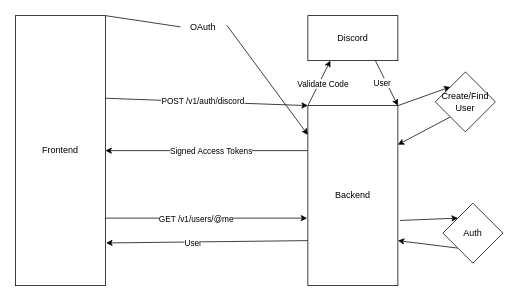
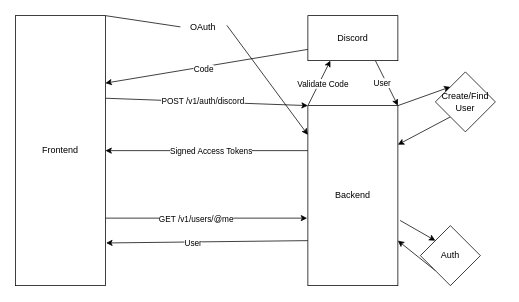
none -> (209, 66)
(473, 233) -> (450, 255)
